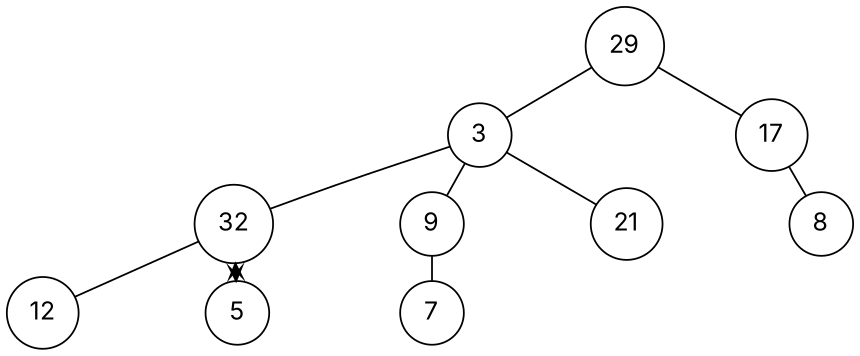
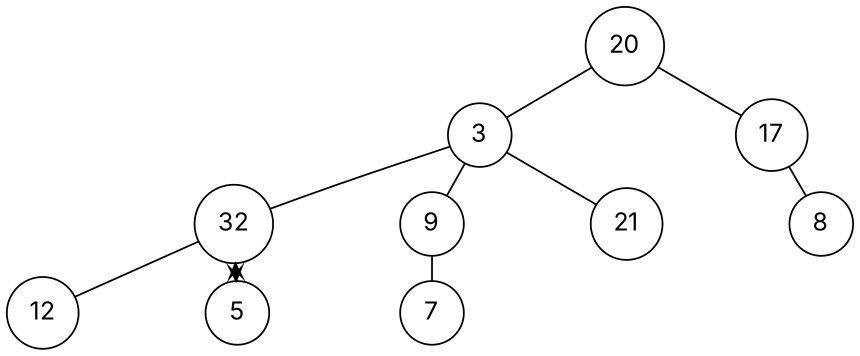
(625, 46) -> (625, 46)
